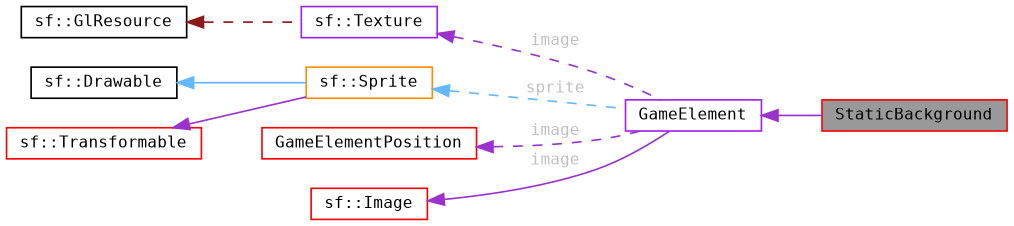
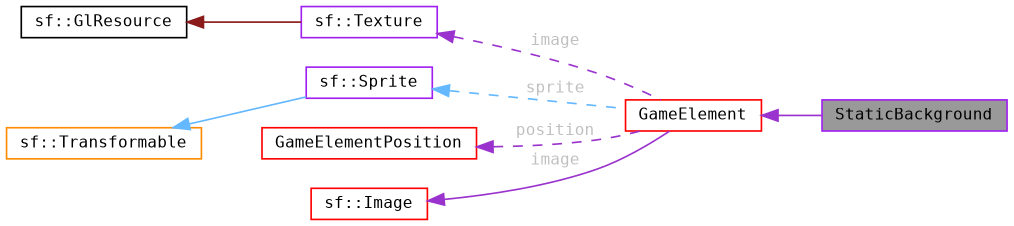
(252, 22) -> (252, 22)
(104, 83) -> none
(369, 83) -> (369, 83)
(248, 110) -> (248, 110)
(693, 115) -> (693, 115)
(915, 115) -> (915, 115)
(551, 131) -> (551, 131)
(104, 143) -> (104, 143)
